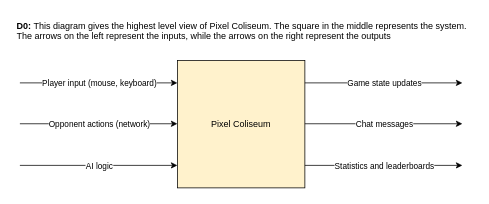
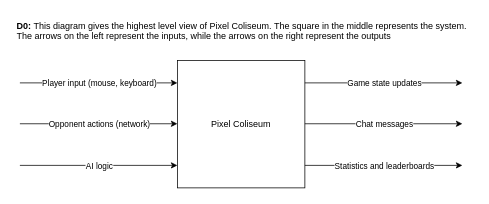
(241, 124) -> (241, 124)
